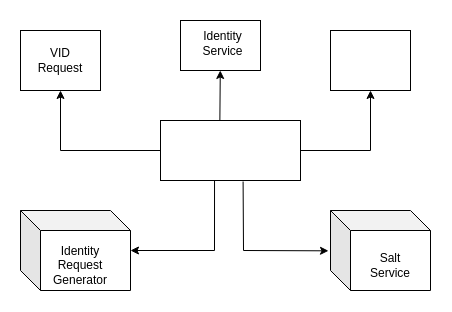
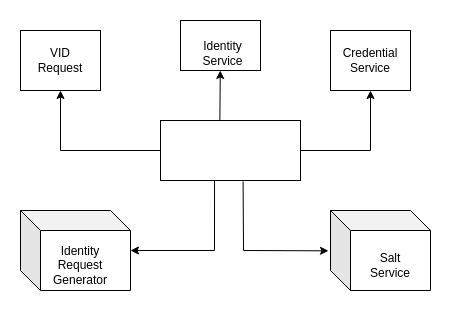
(223, 43) -> (223, 53)
none -> (371, 61)
